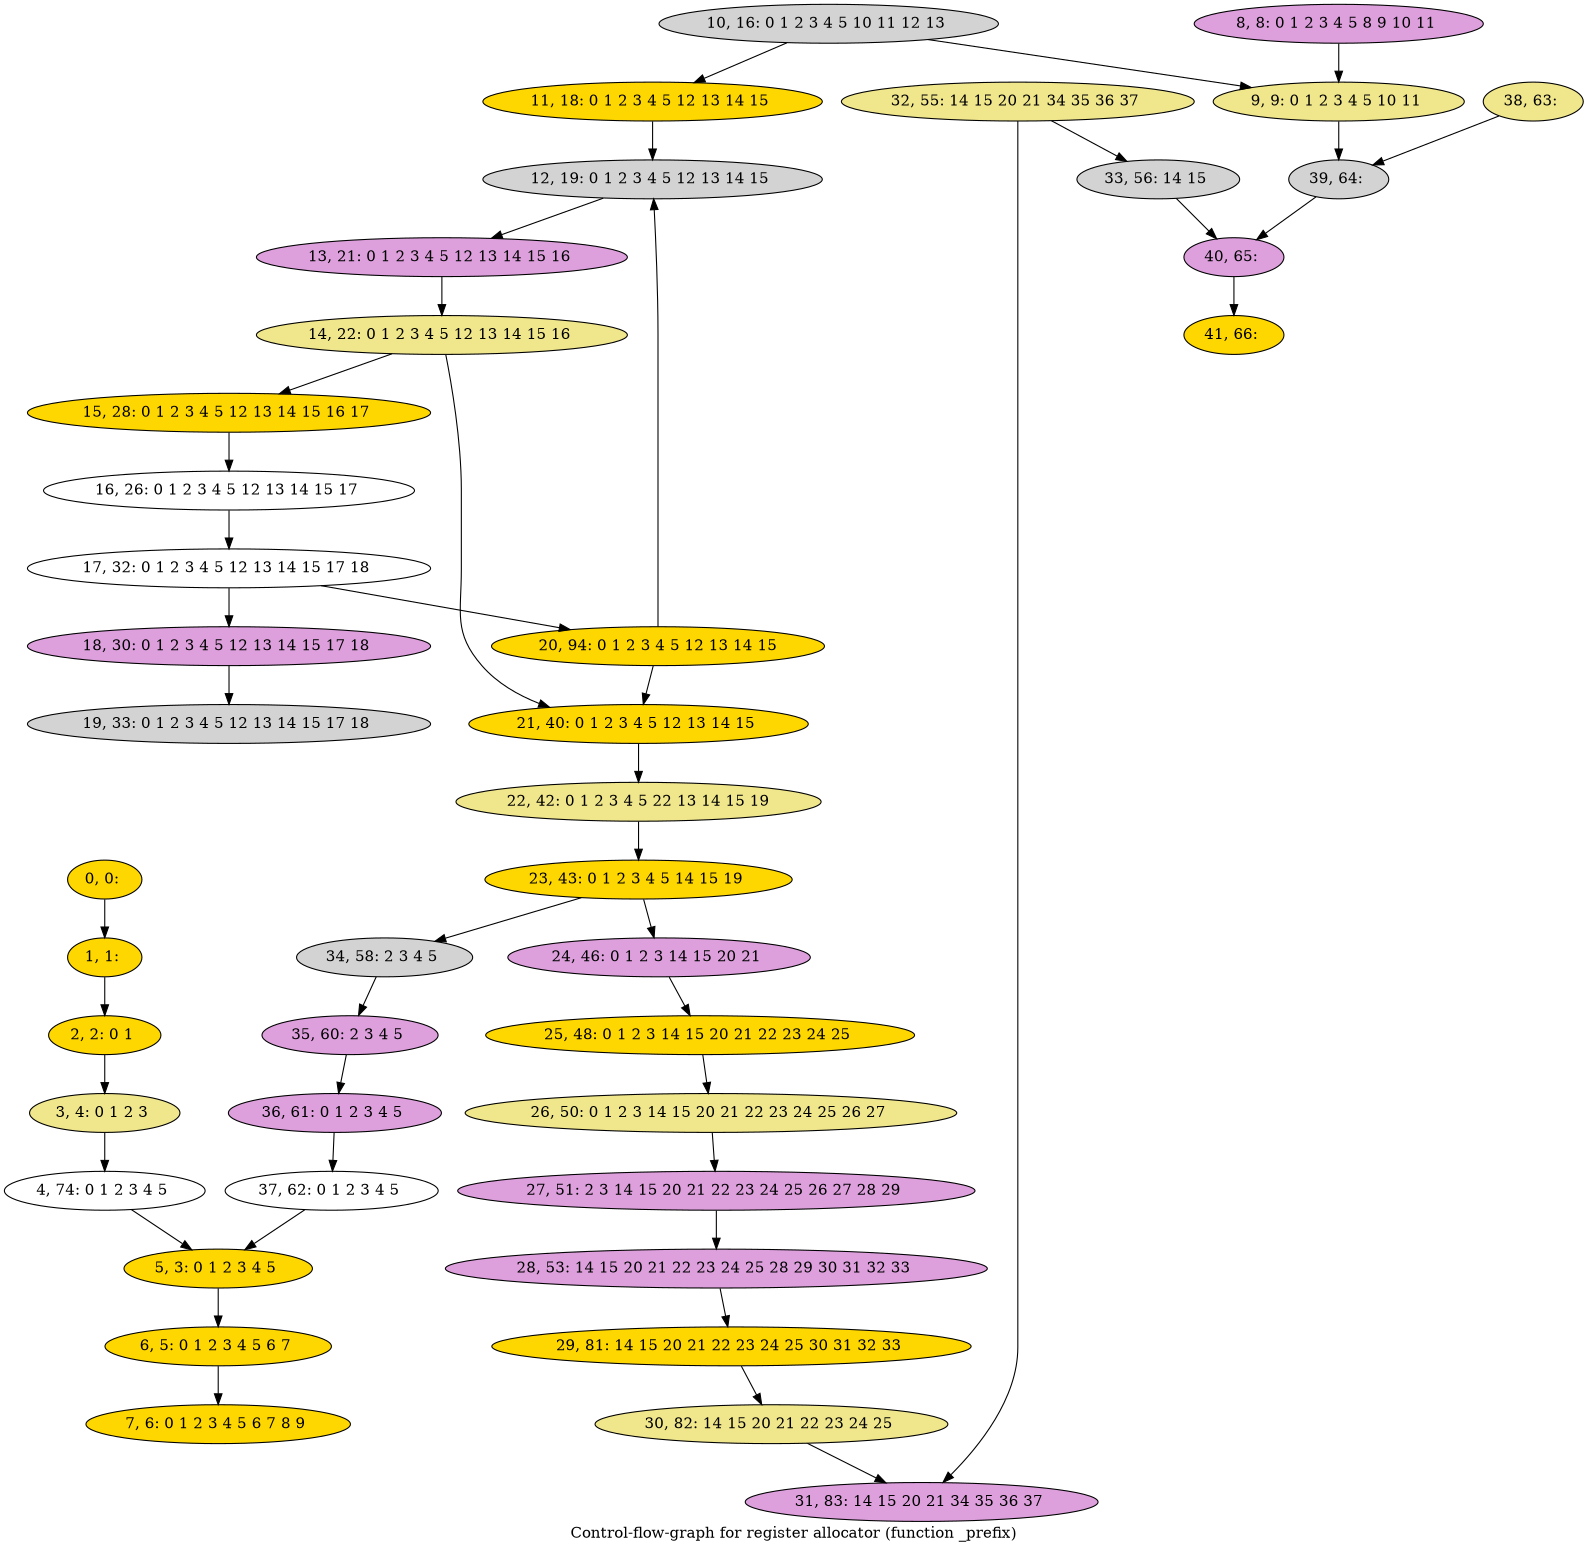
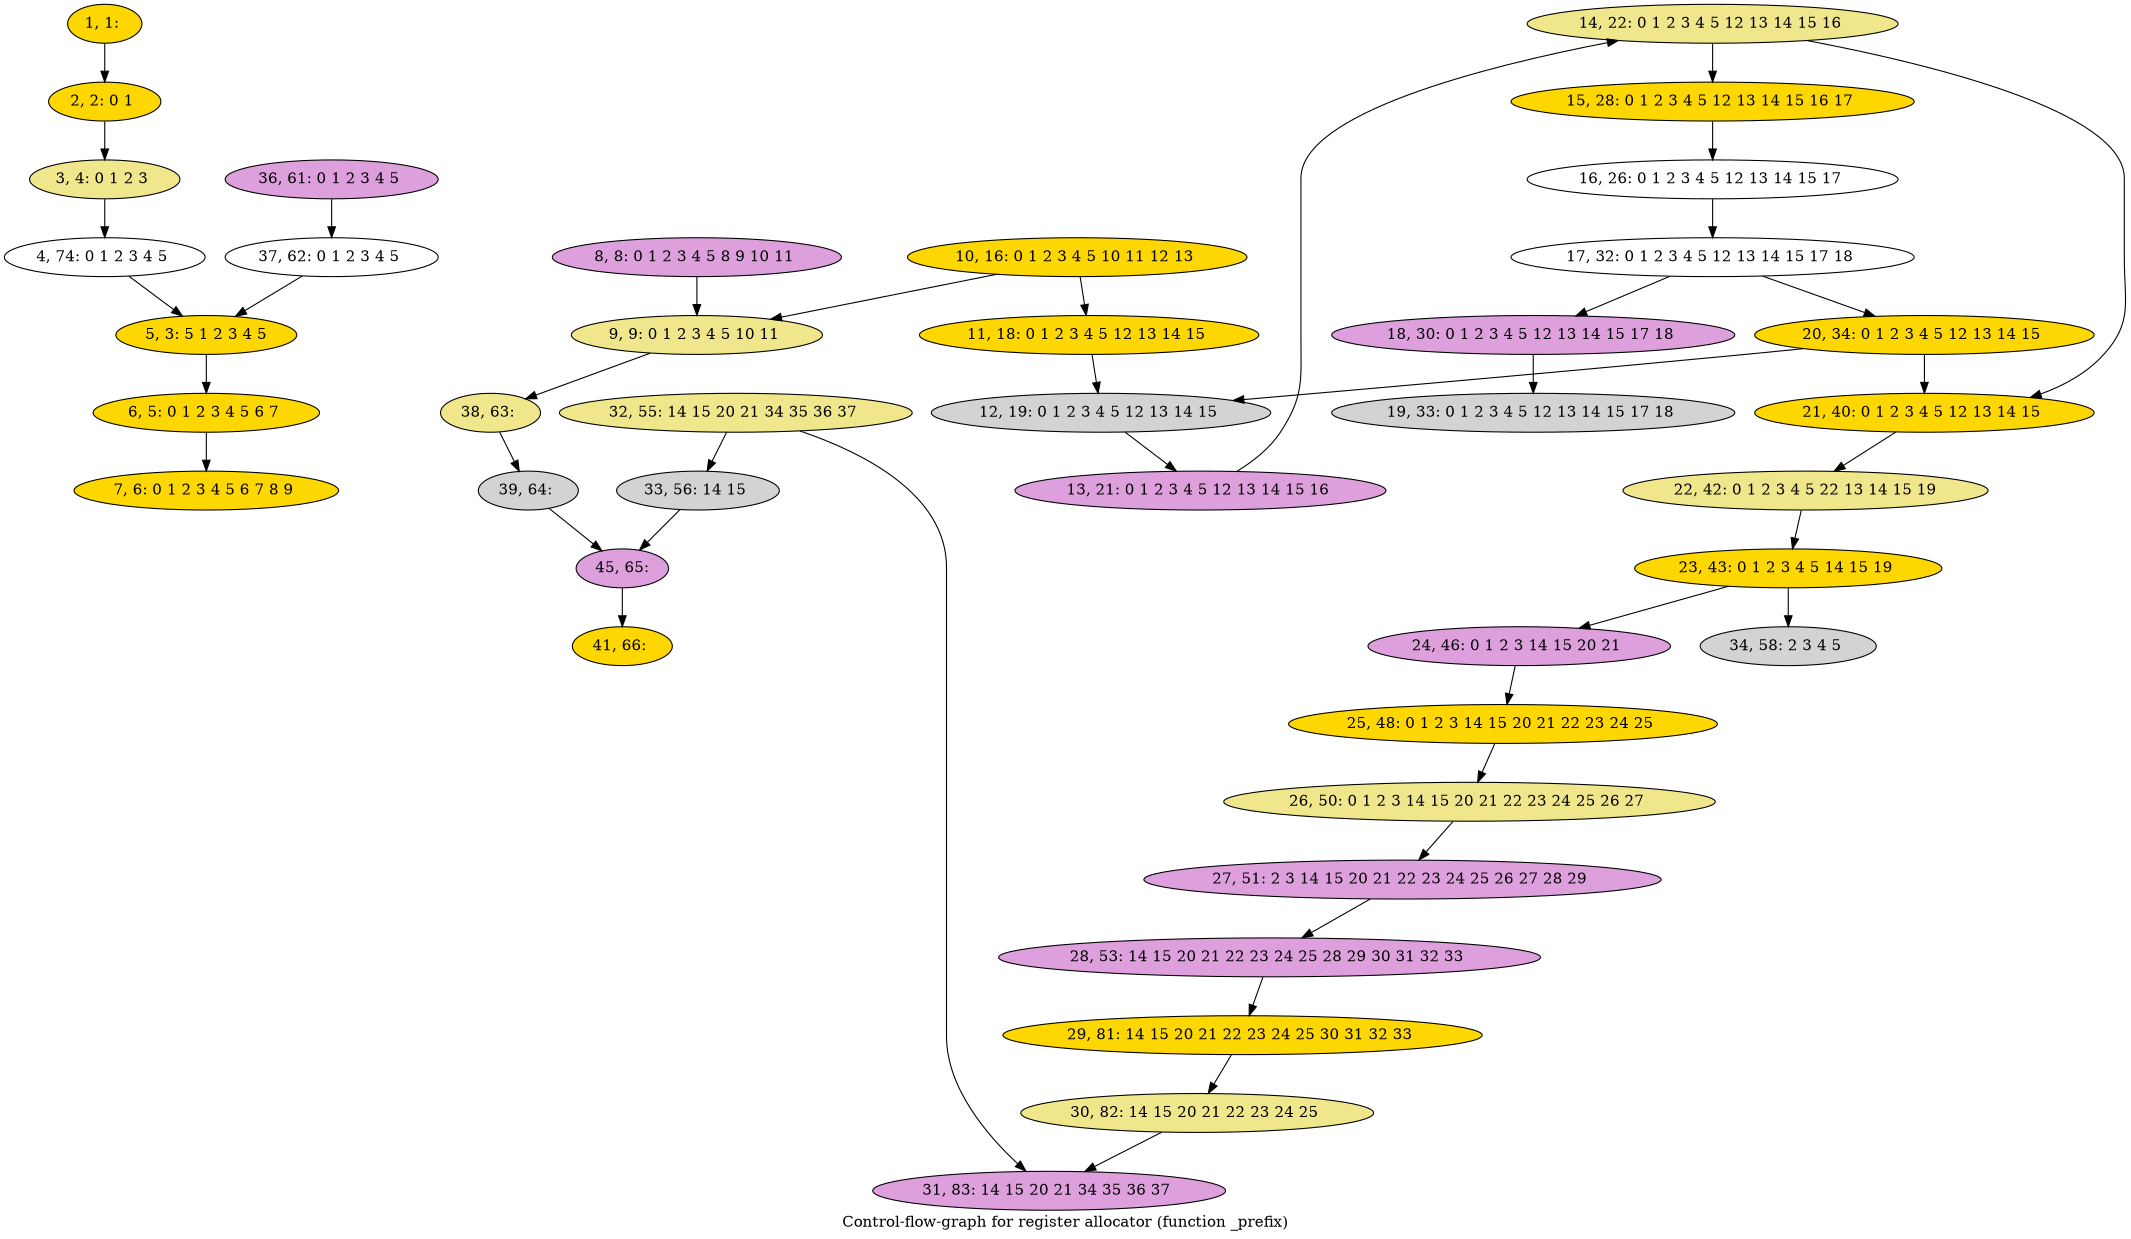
(829, 24) -> (1077, 257)
(1339, 135) -> (593, 374)
(1234, 257) -> (622, 568)
(658, 646) -> (1924, 335)
(105, 880) -> none
(350, 1035) -> none
(218, 1269) -> (206, 335)
